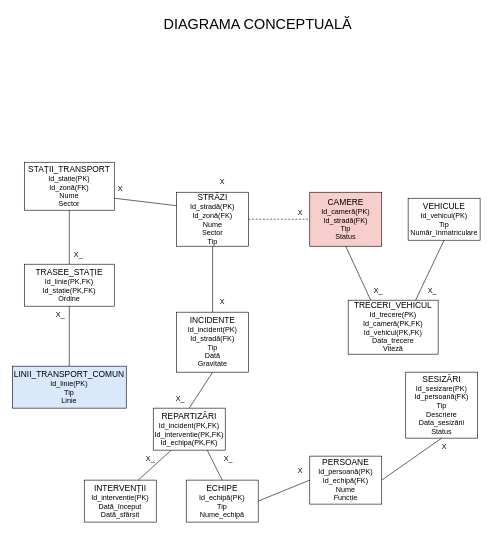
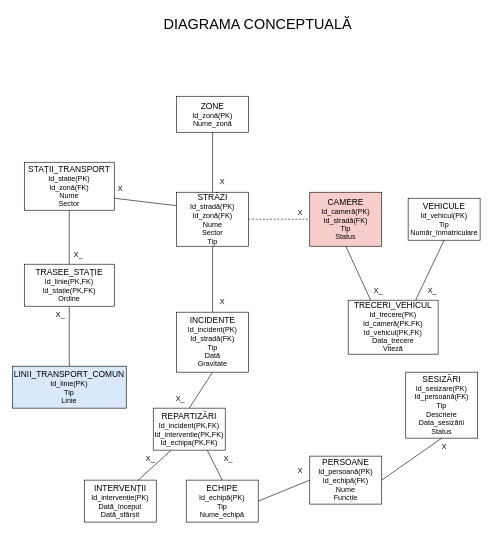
none -> (213, 114)
none -> (213, 162)
